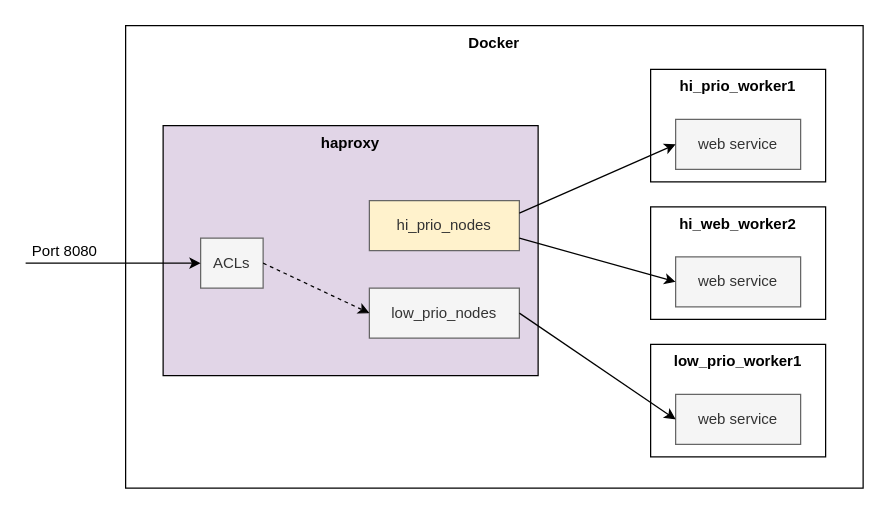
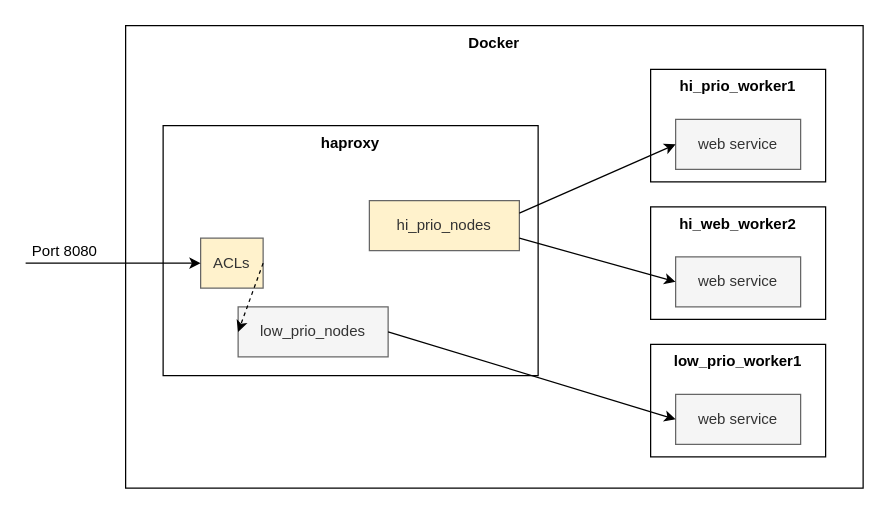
(351, 251) -> (351, 251)
(232, 263) -> (232, 263)
(444, 313) -> (313, 332)
